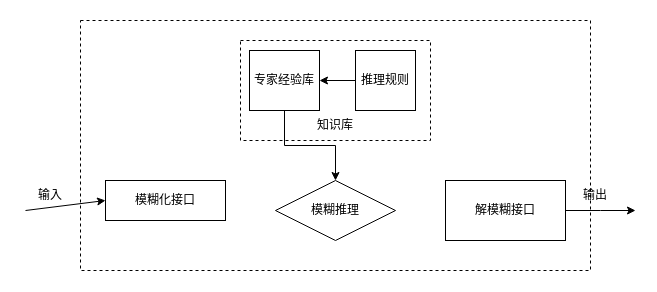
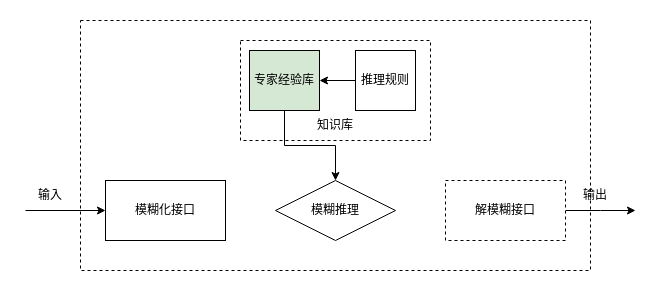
(285, 81) -> (285, 81)
(166, 201) -> (166, 211)
(506, 211) -> (506, 211)
